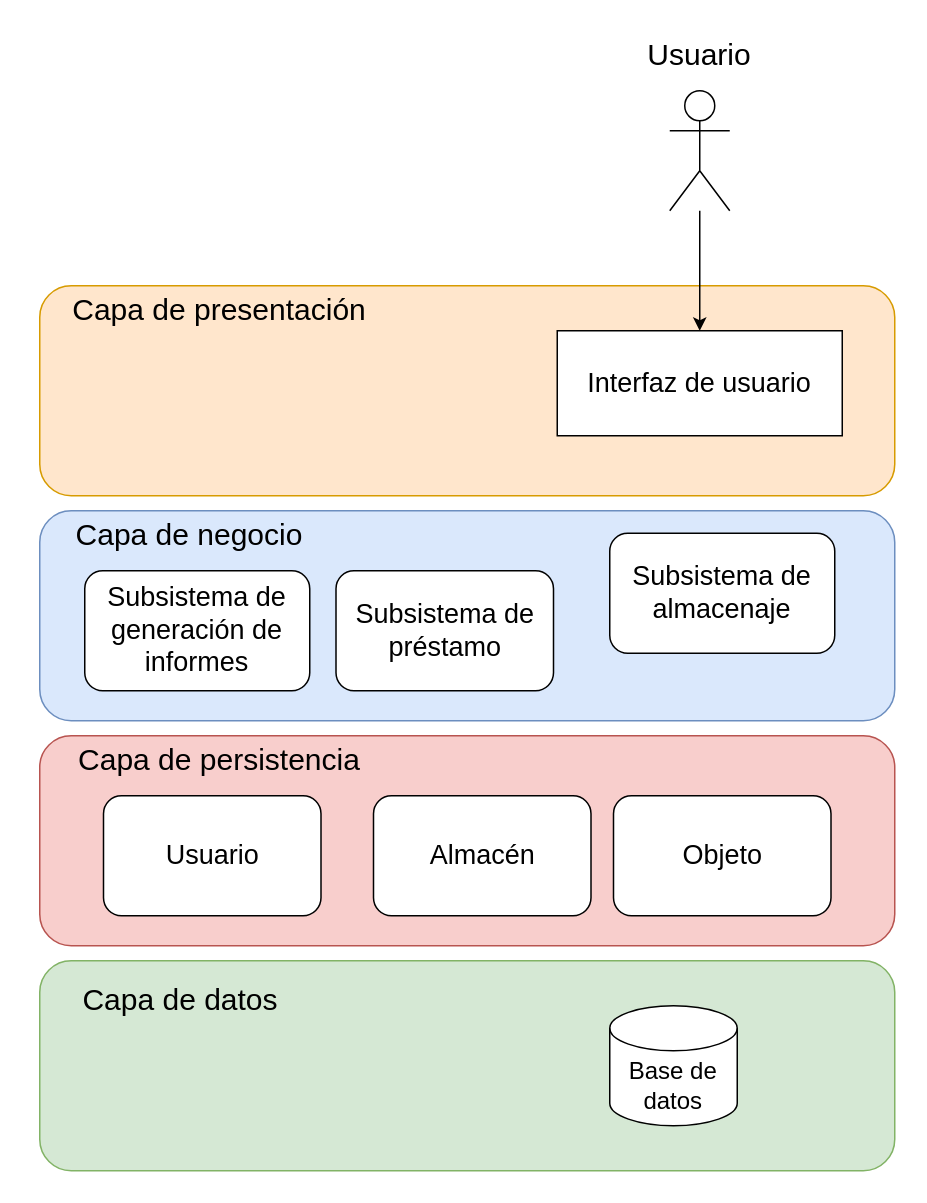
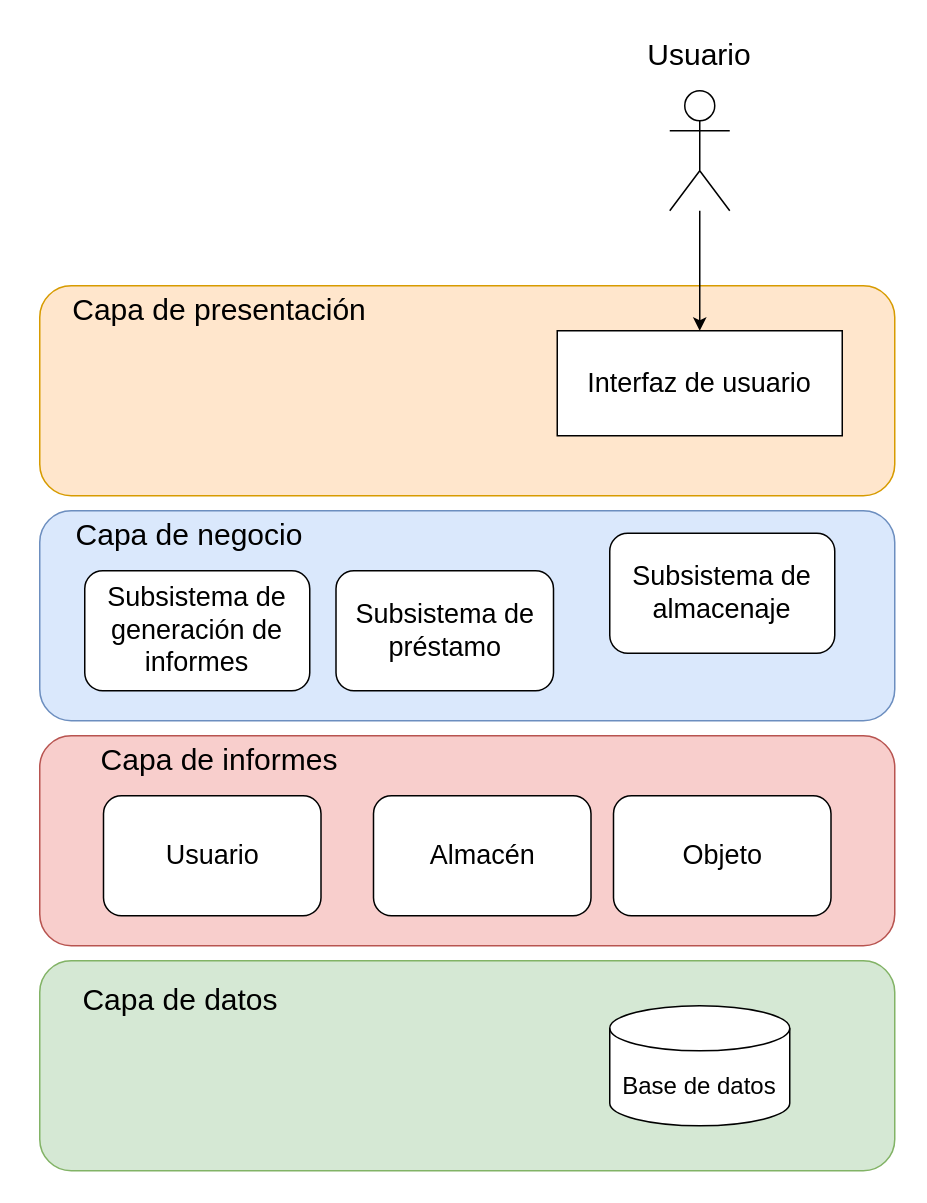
(220, 758) -> (220, 758)
(674, 1066) -> (700, 1066)
